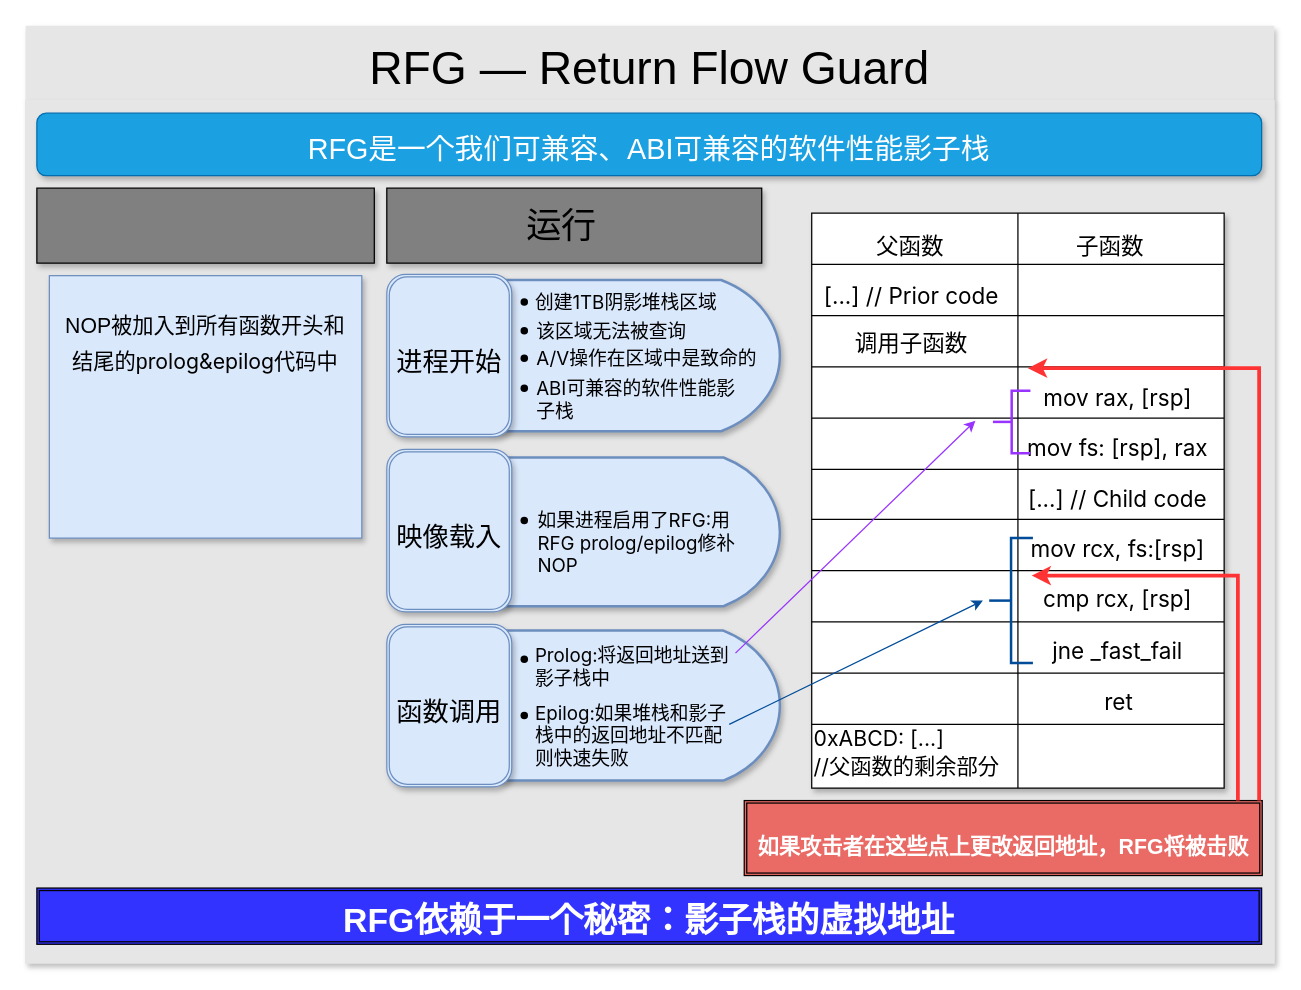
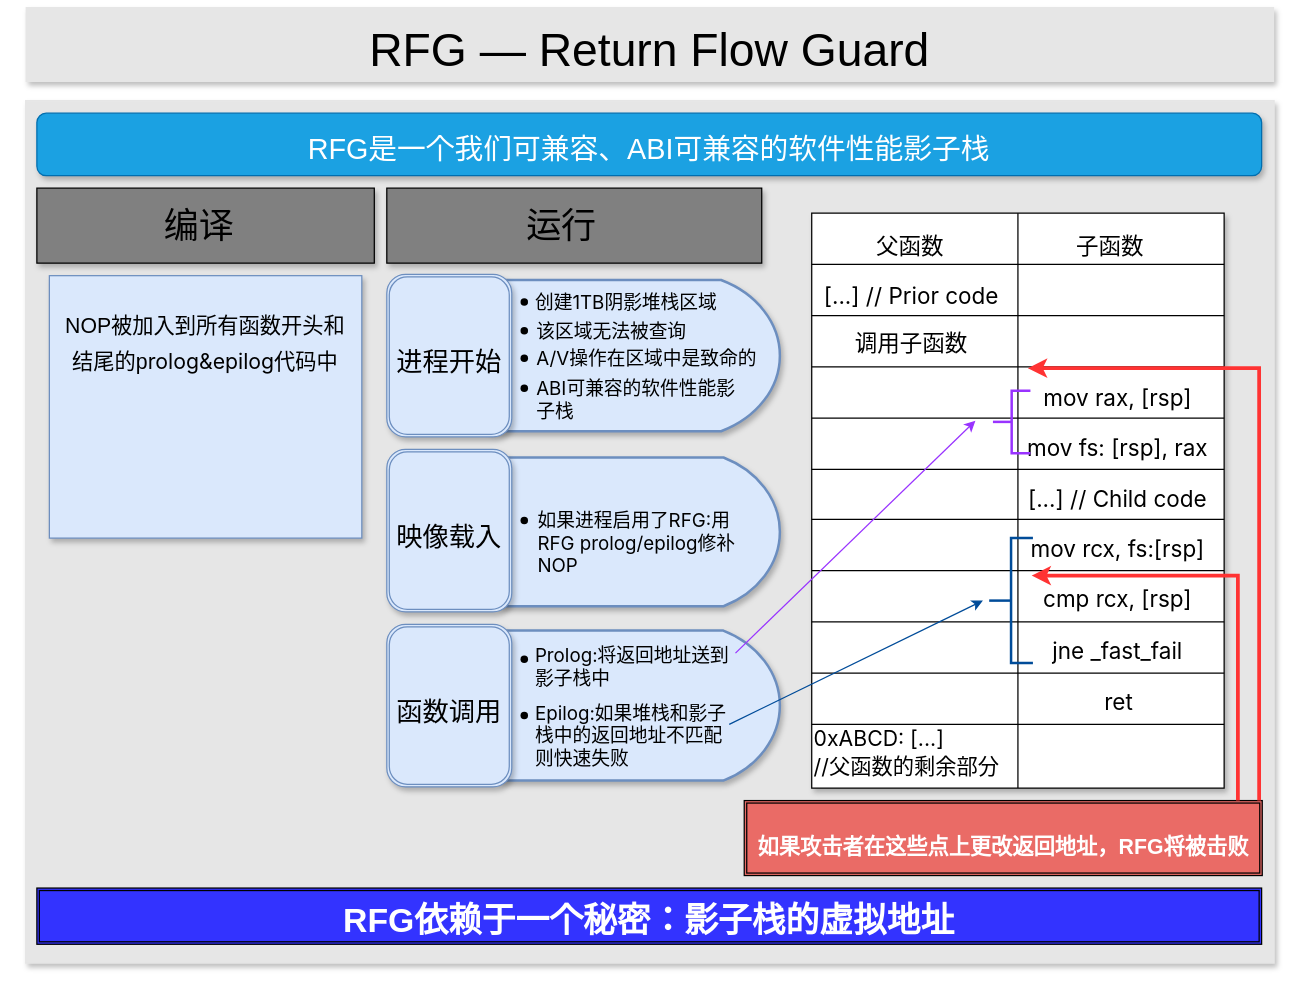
(650, 63) -> (650, 44)
none -> (199, 226)
